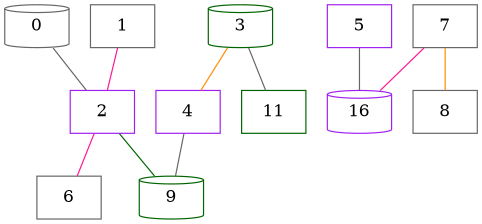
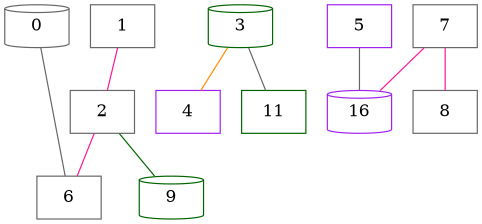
(70, 69) -> (53, 112)
(445, 69) -> (445, 69)
(102, 112) -> (102, 112)
(180, 155) -> none
